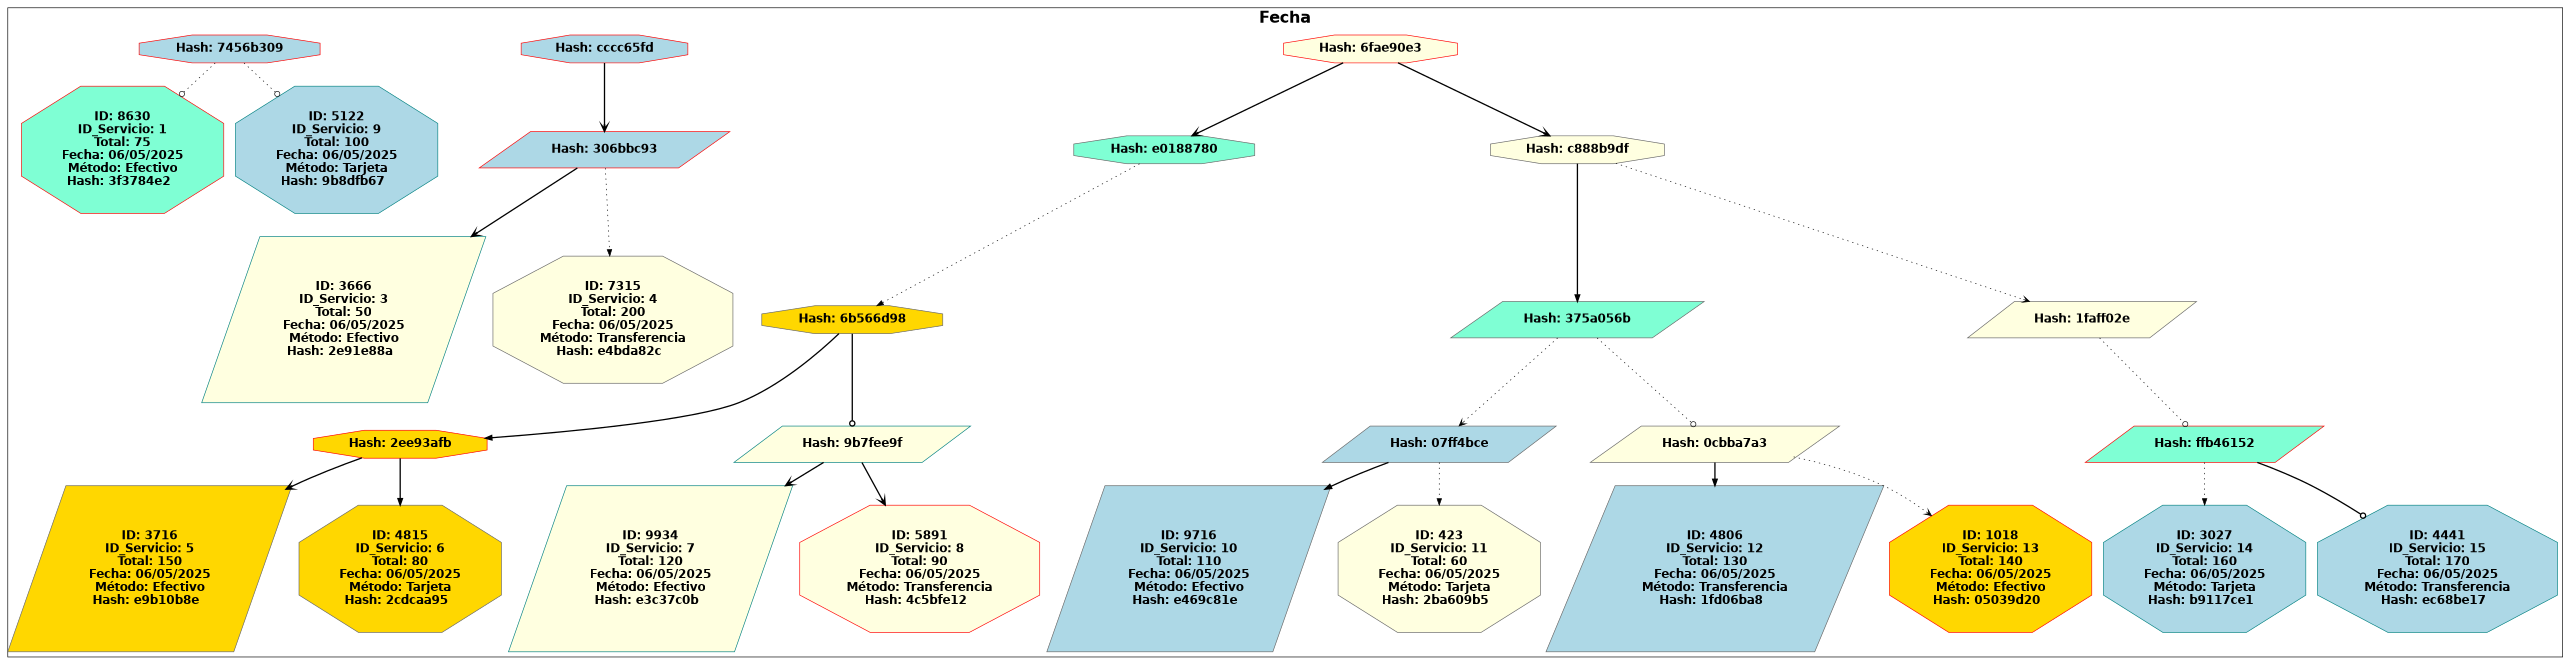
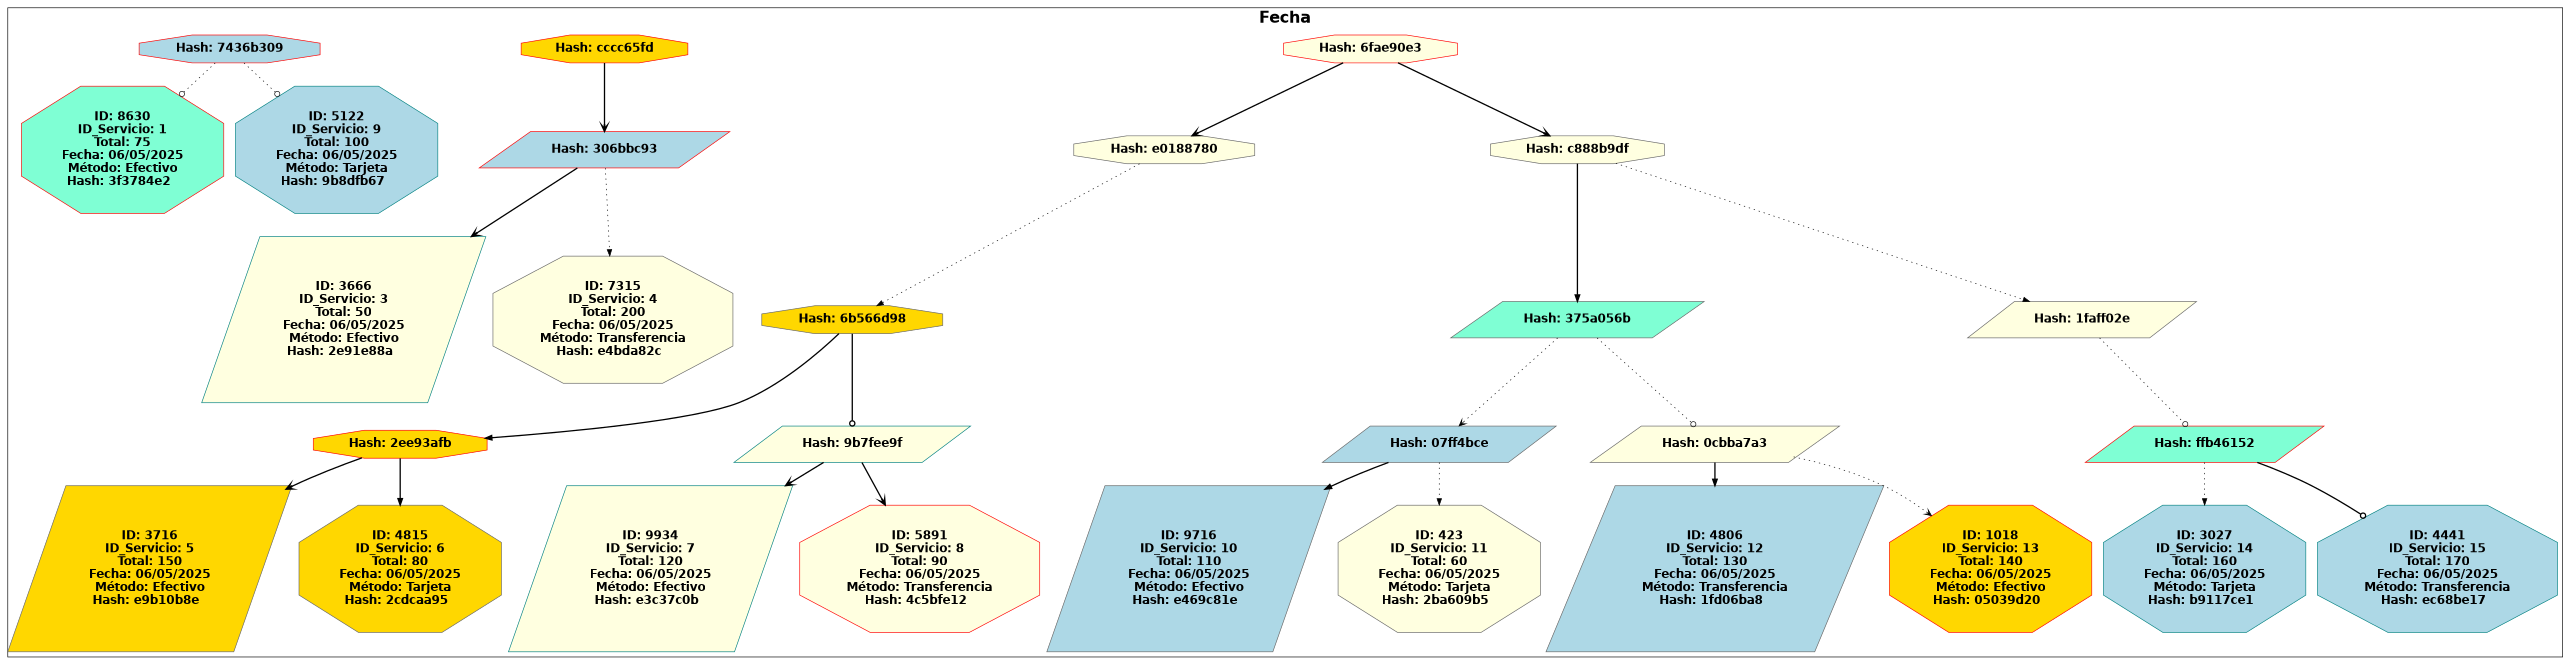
(230, 49) -> (230, 49)
(605, 49) -> (605, 49)
(1164, 150) -> (1164, 150)
(1820, 231) -> (1820, 231)
